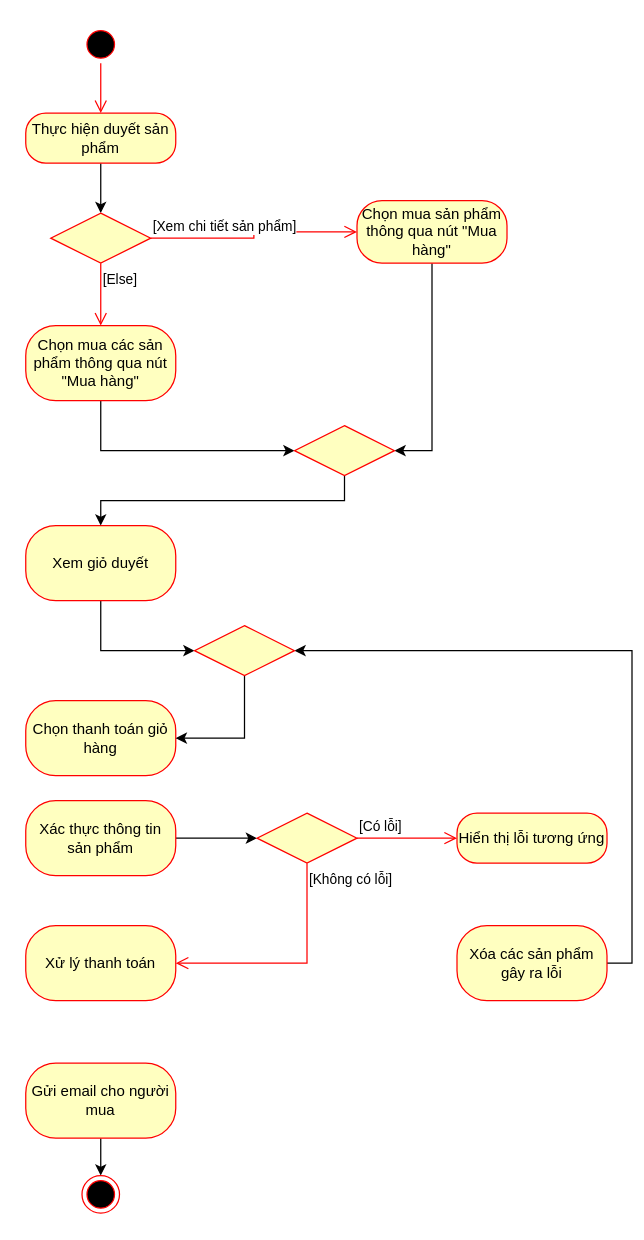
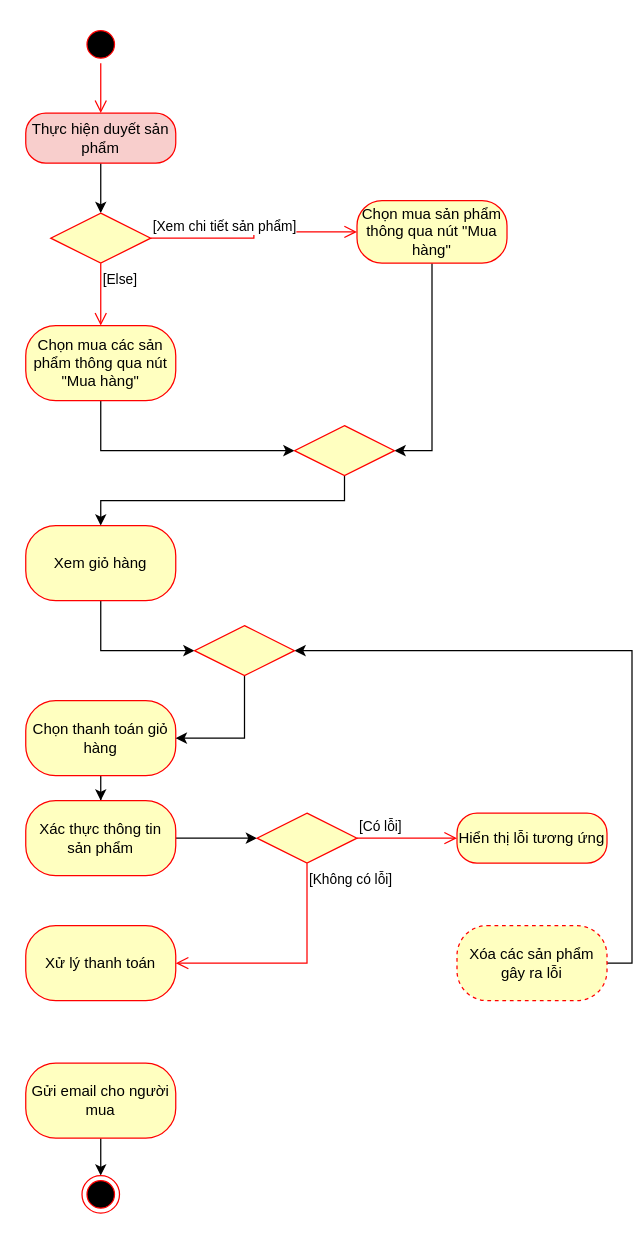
(101, 138) -> (101, 138)
(101, 563) -> (101, 563)
none -> (101, 793)
(532, 963) -> (532, 963)
